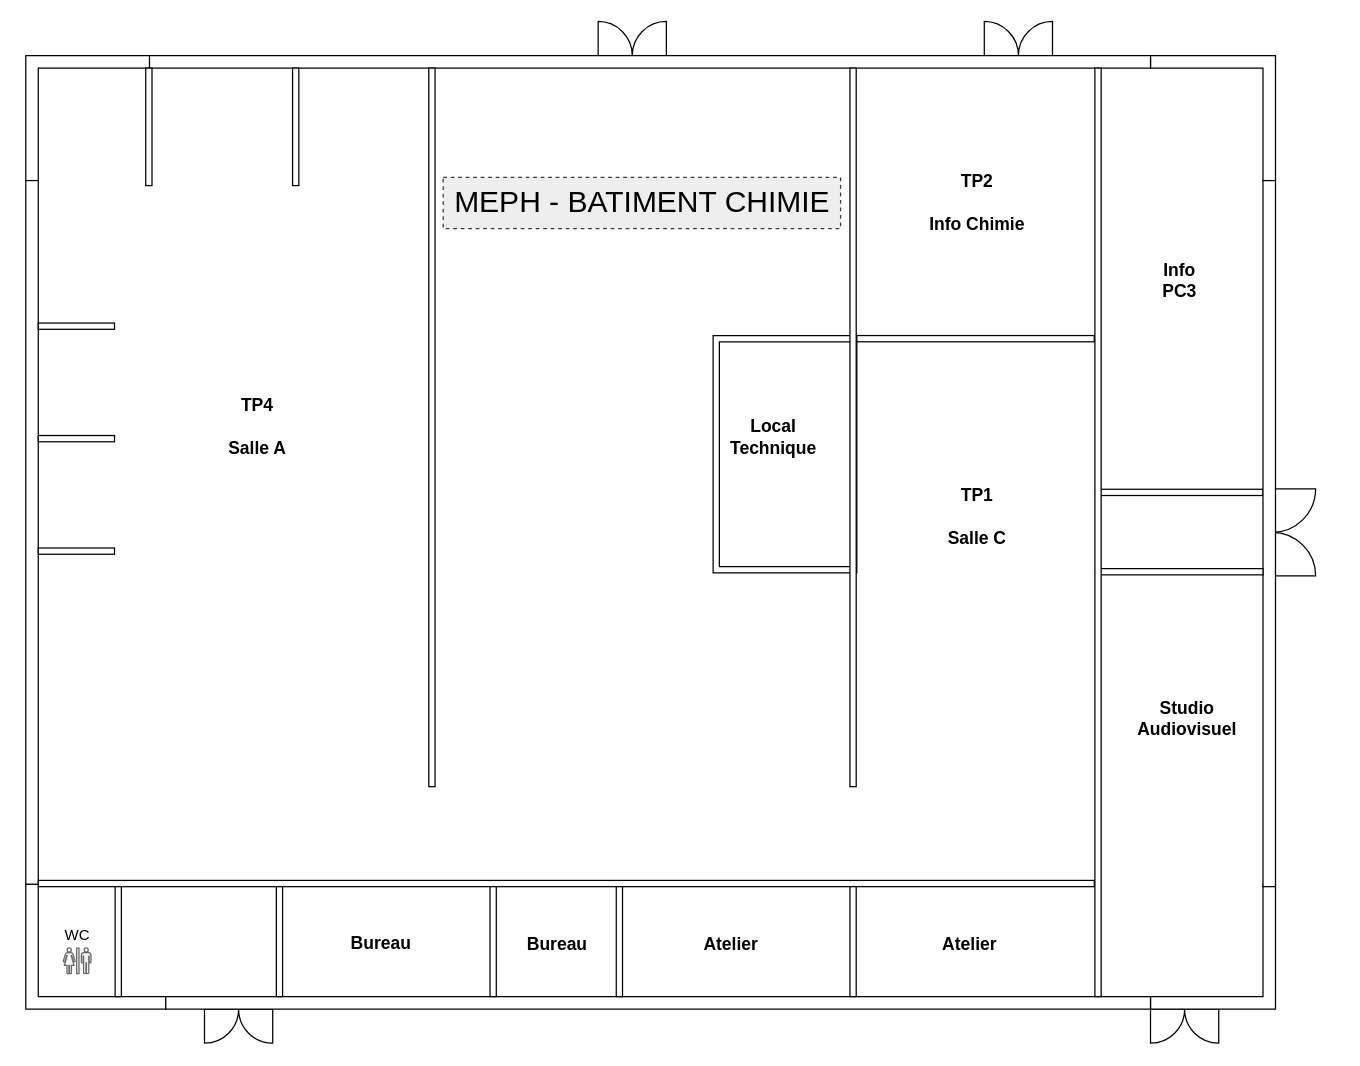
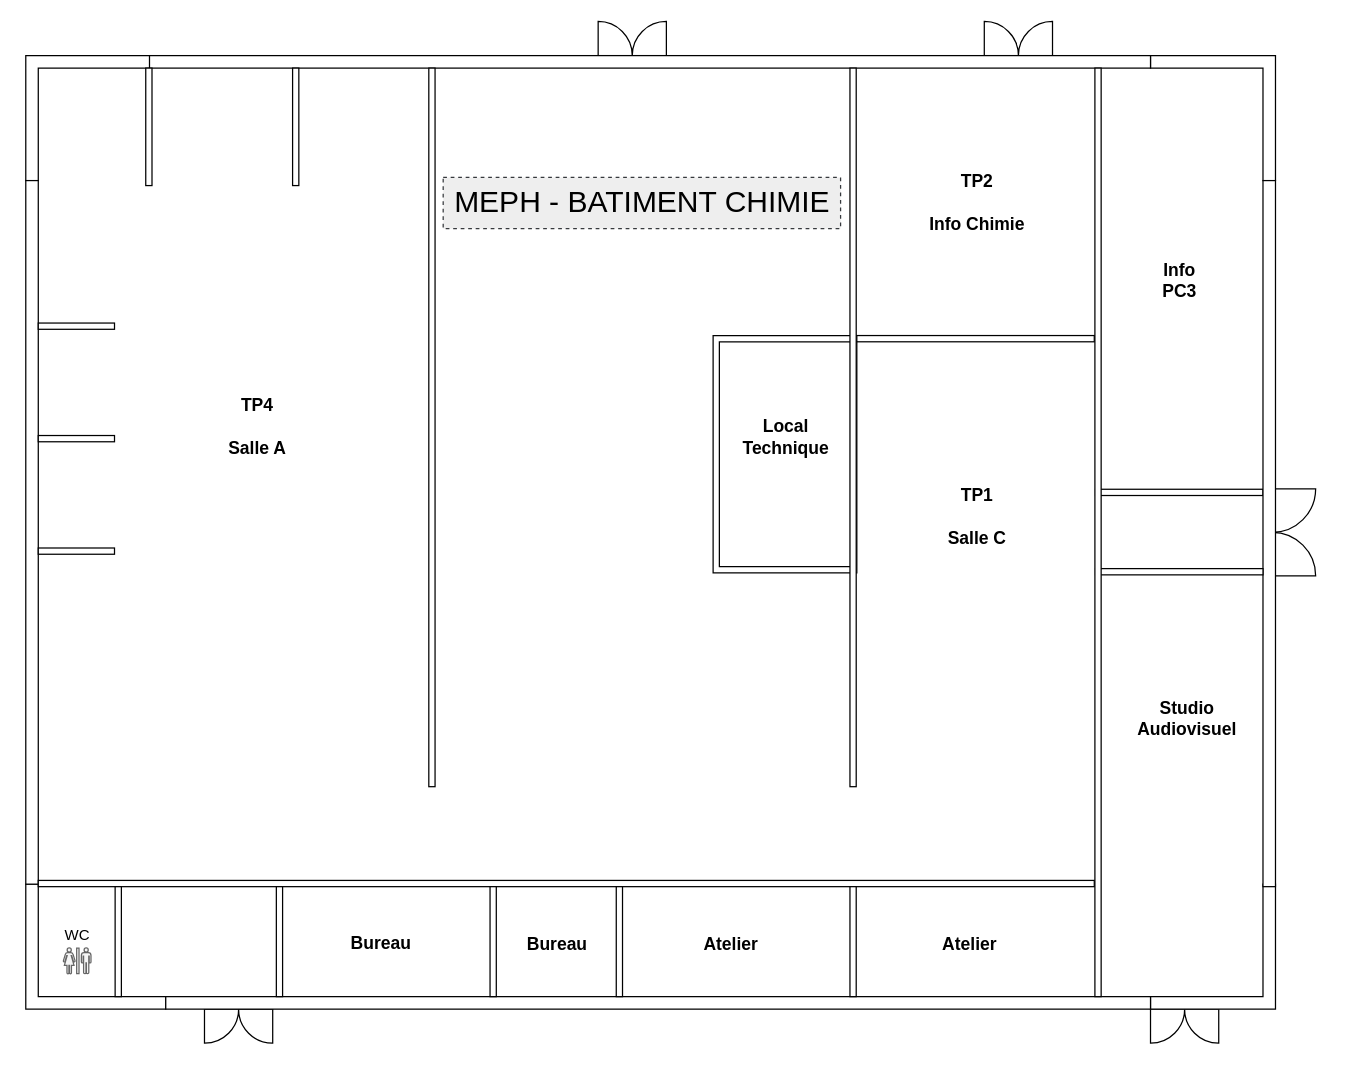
(773, 437) -> (786, 437)
